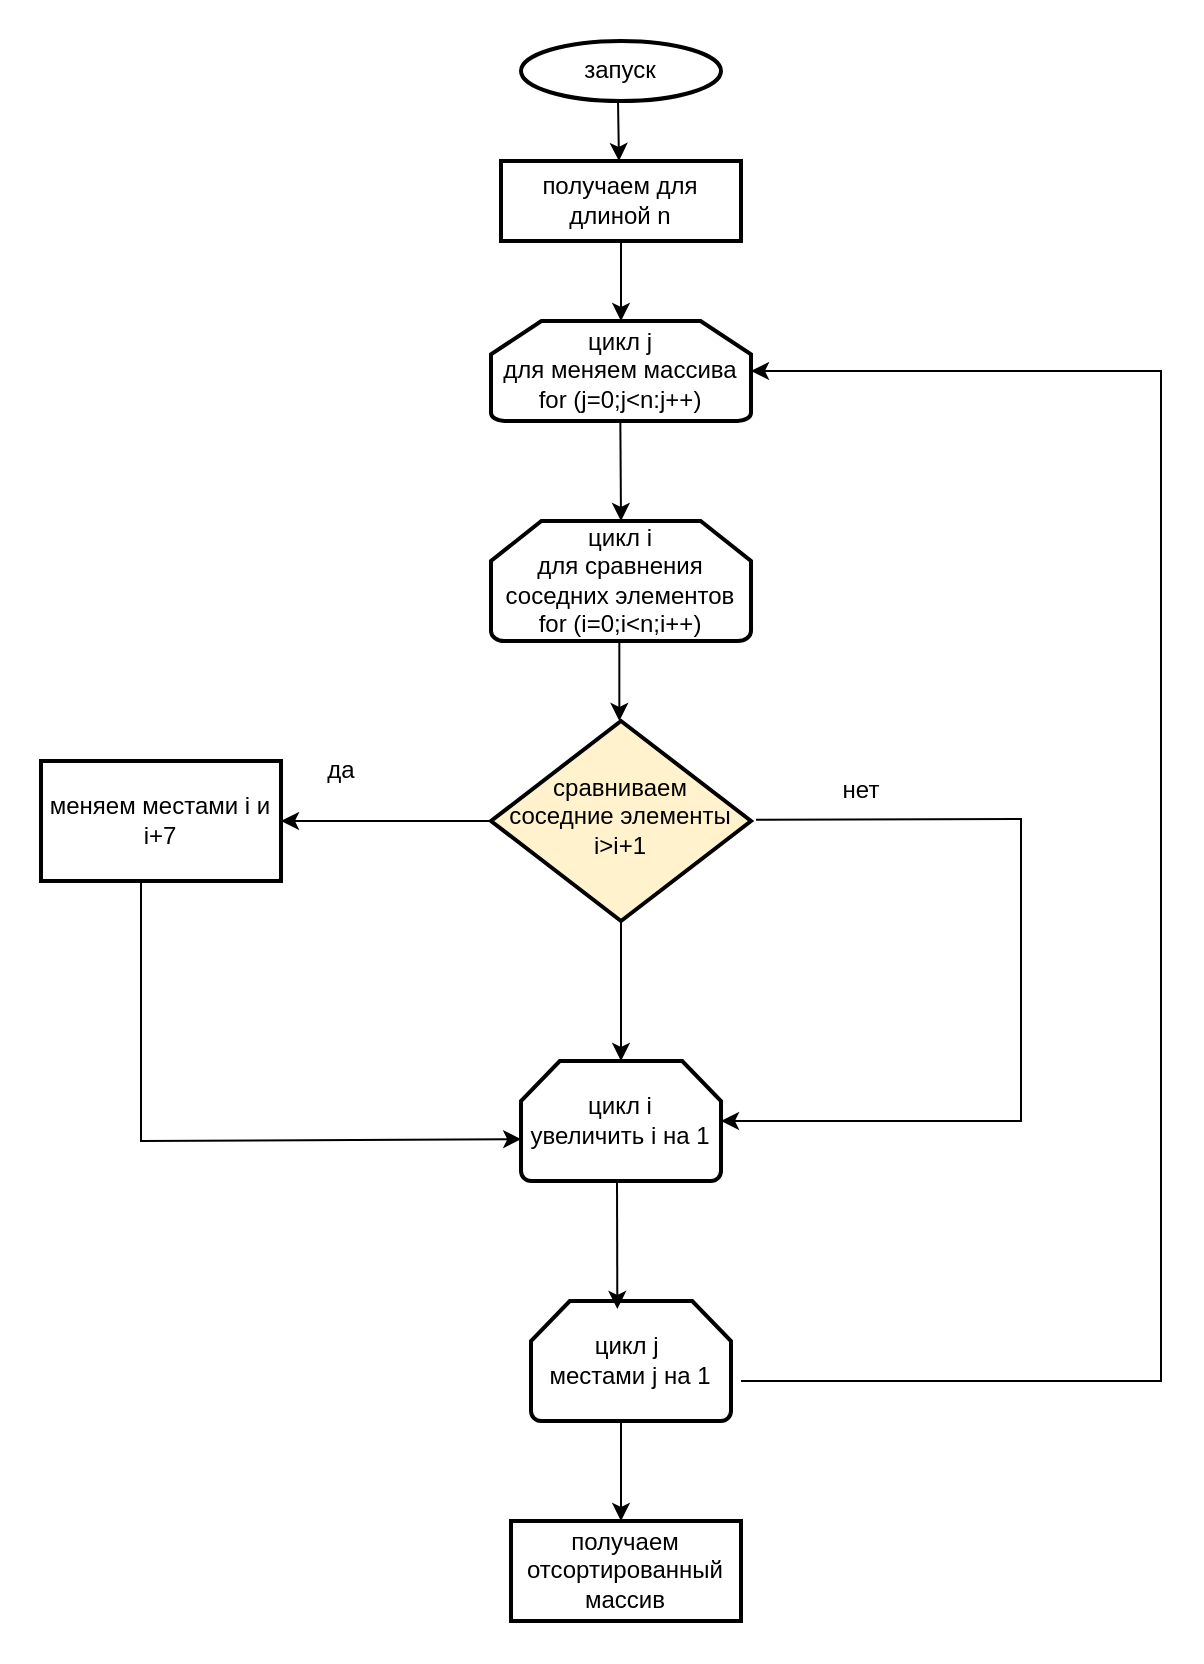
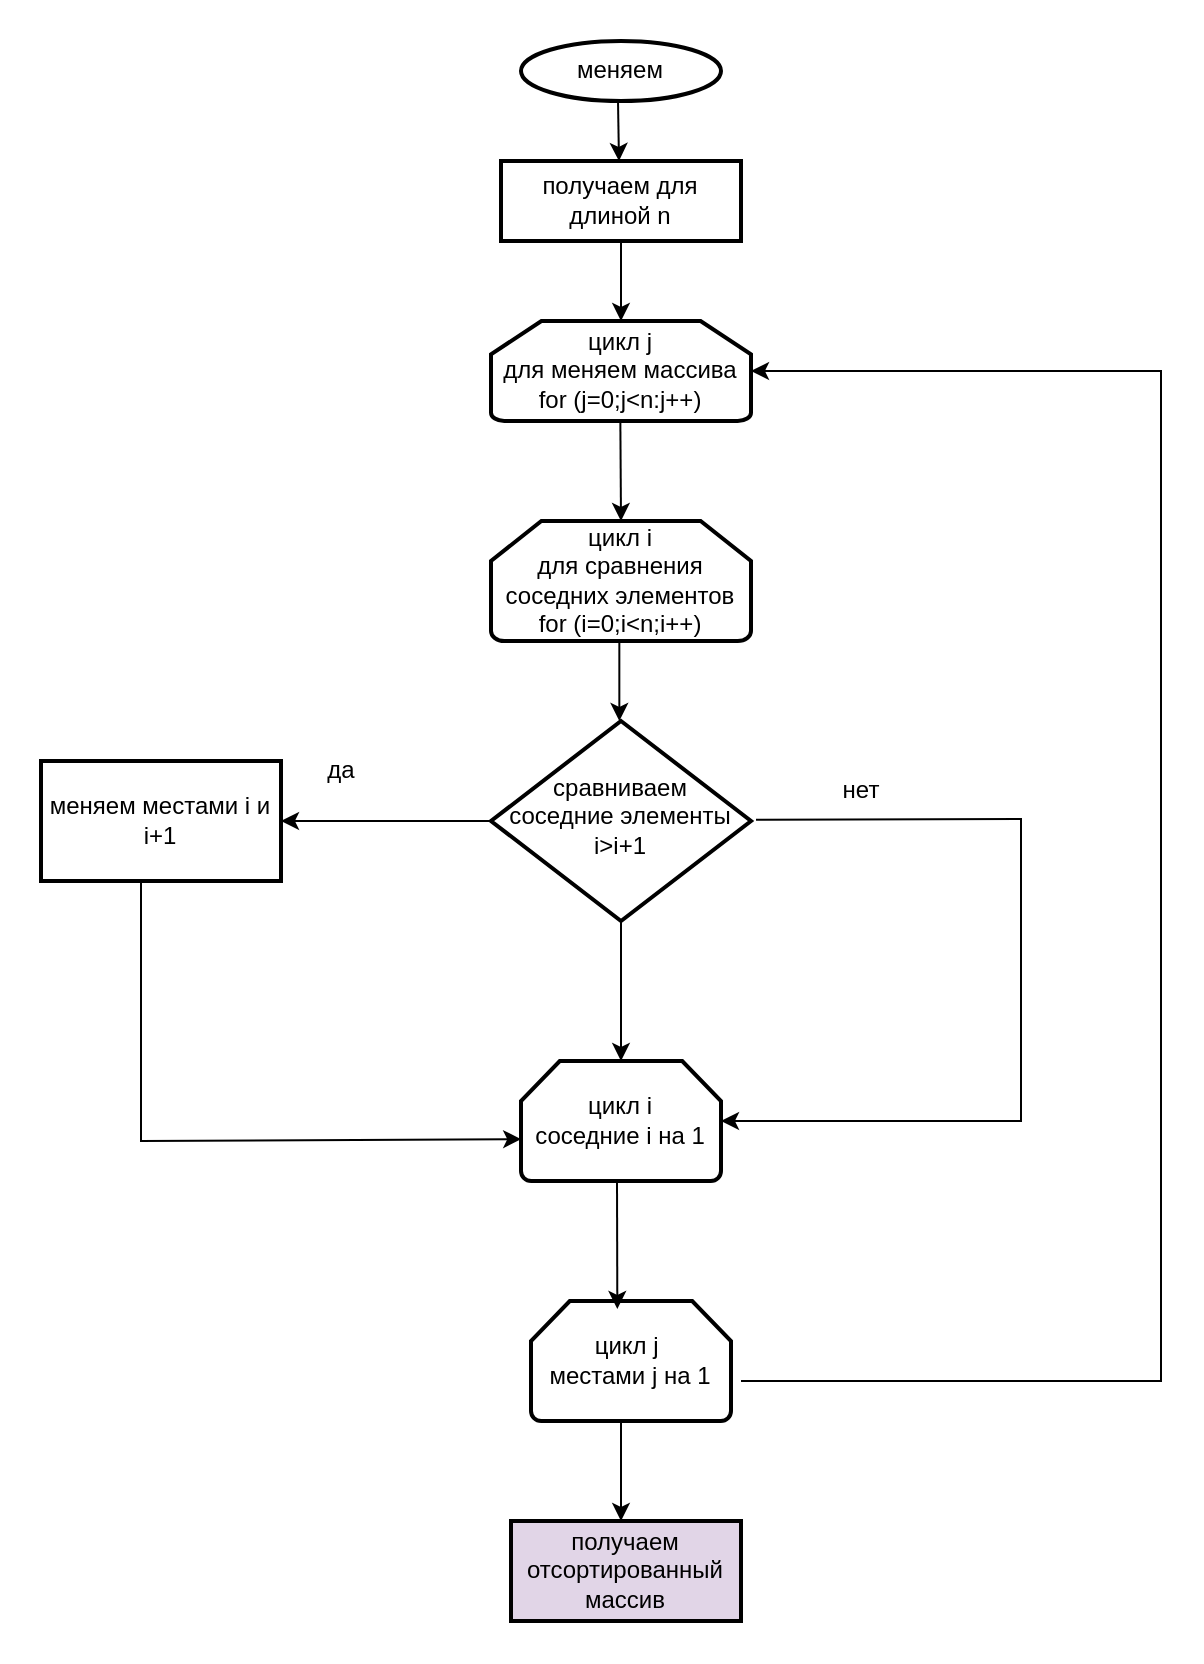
(621, 71) -> (621, 71)
(161, 821) -> (161, 821)
(621, 821) -> (621, 821)
(621, 1121) -> (621, 1121)
(626, 1571) -> (626, 1571)
